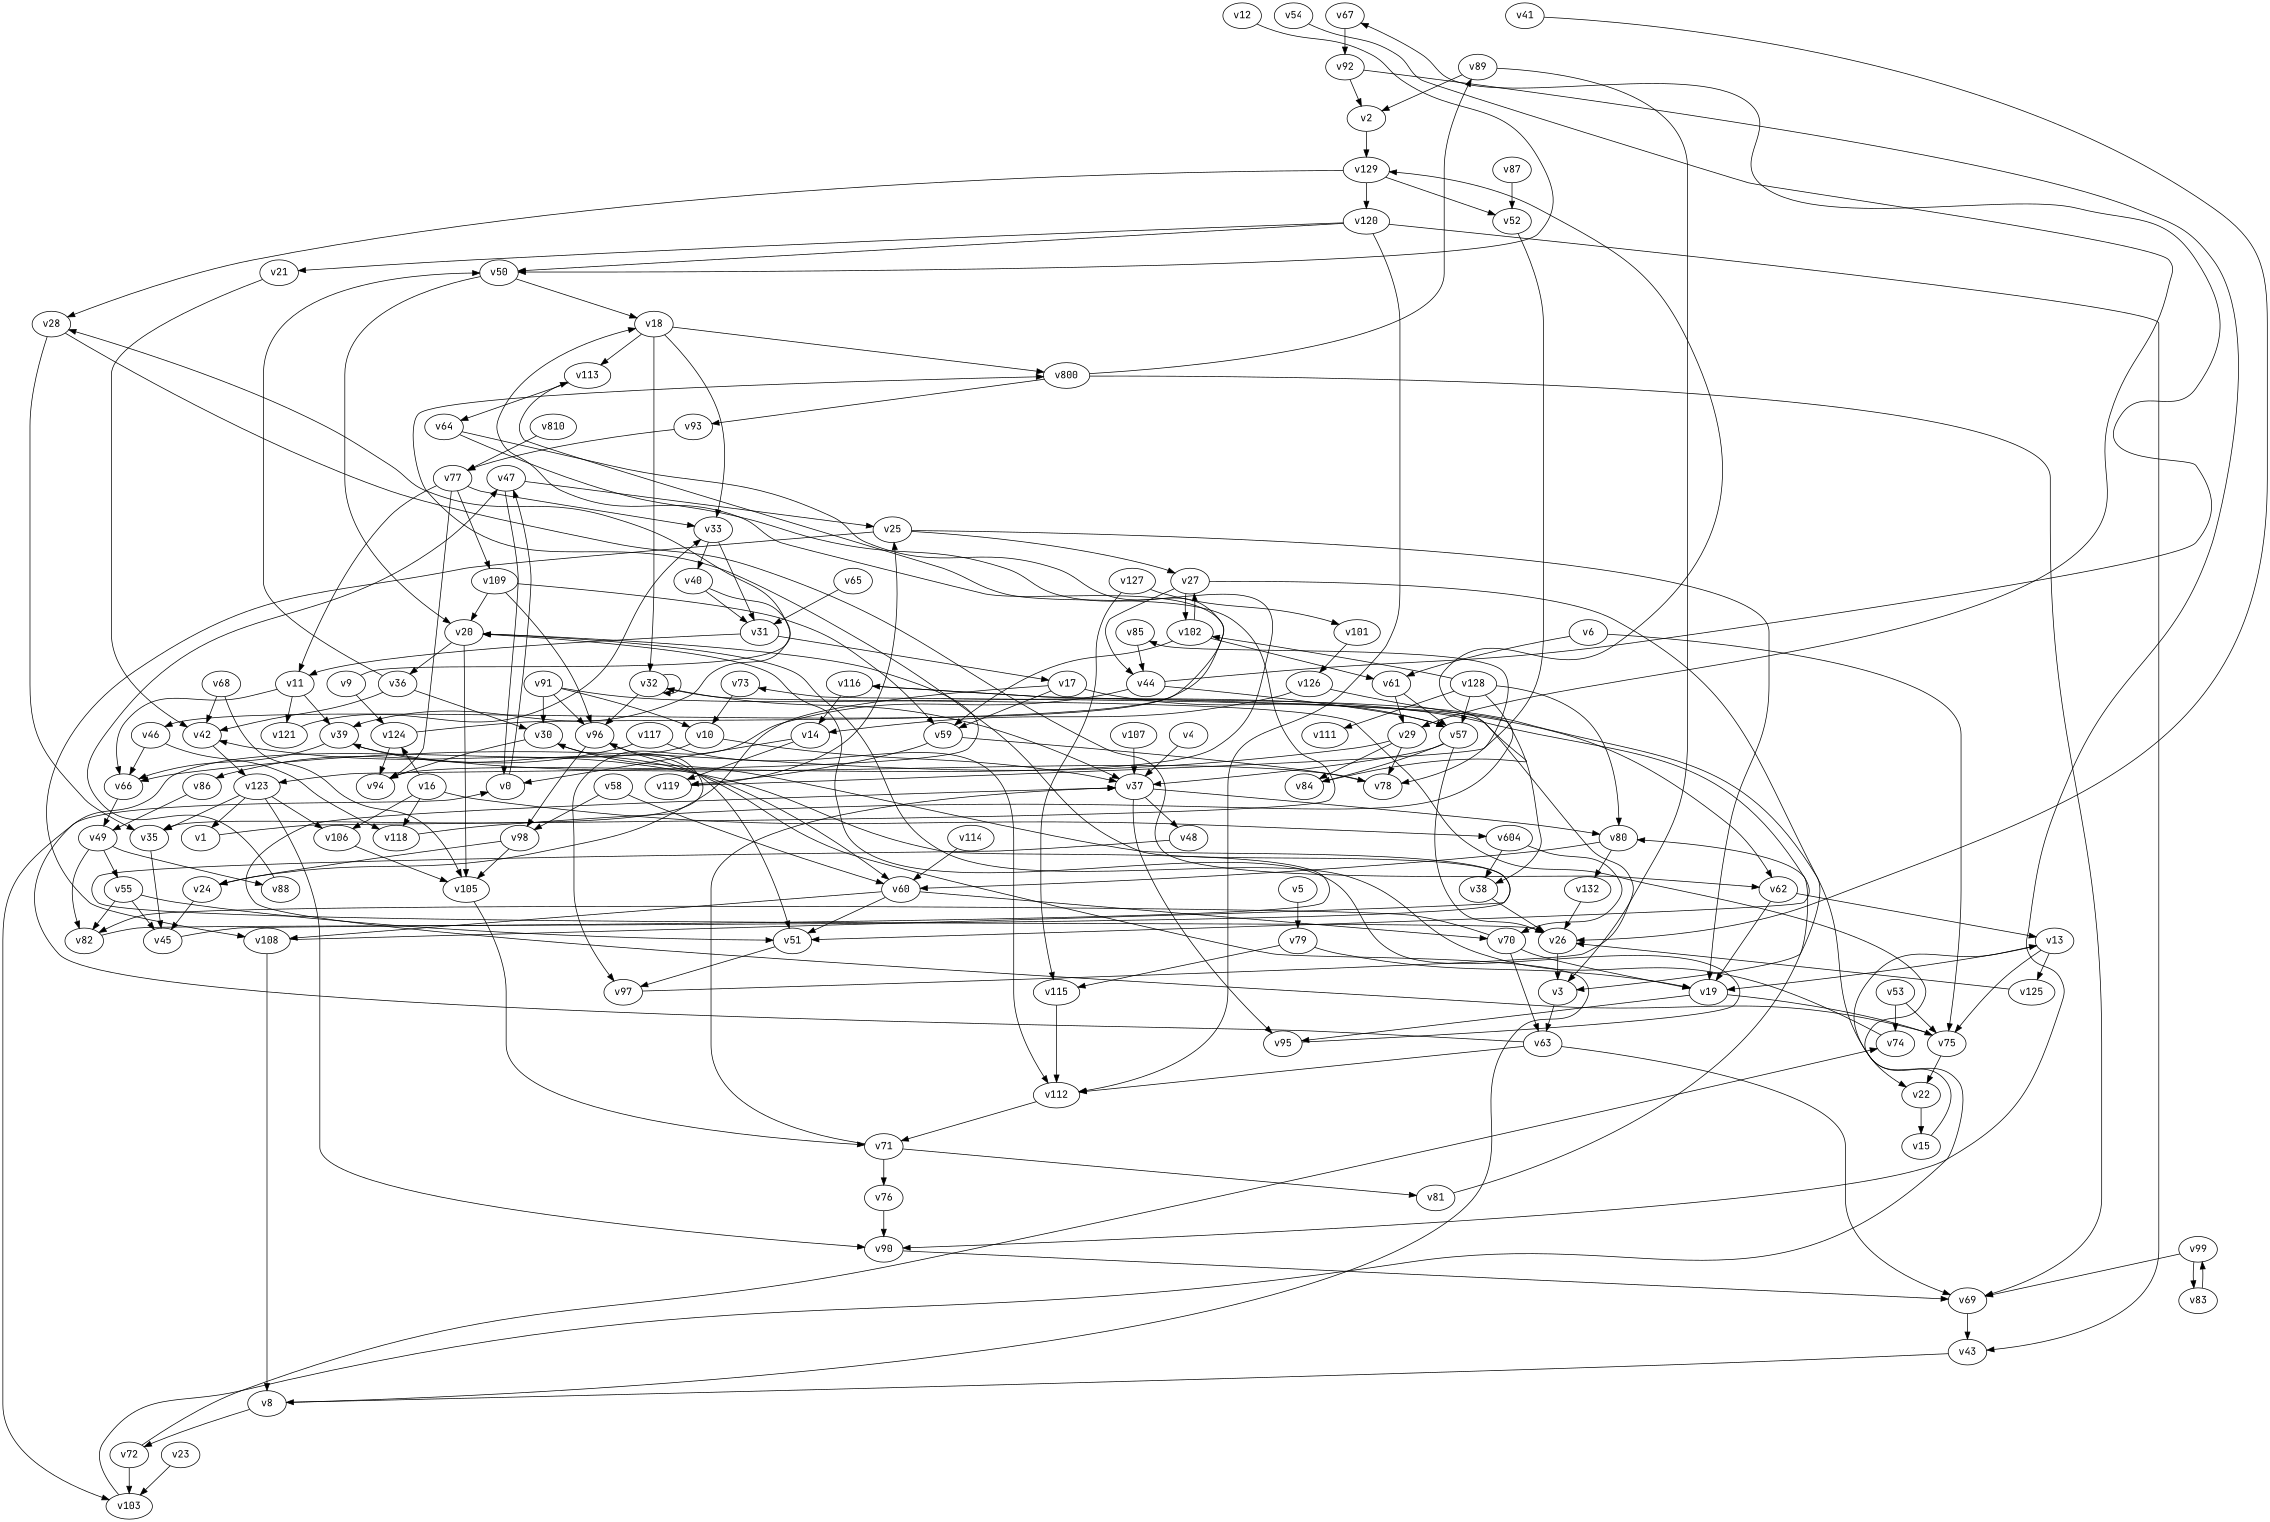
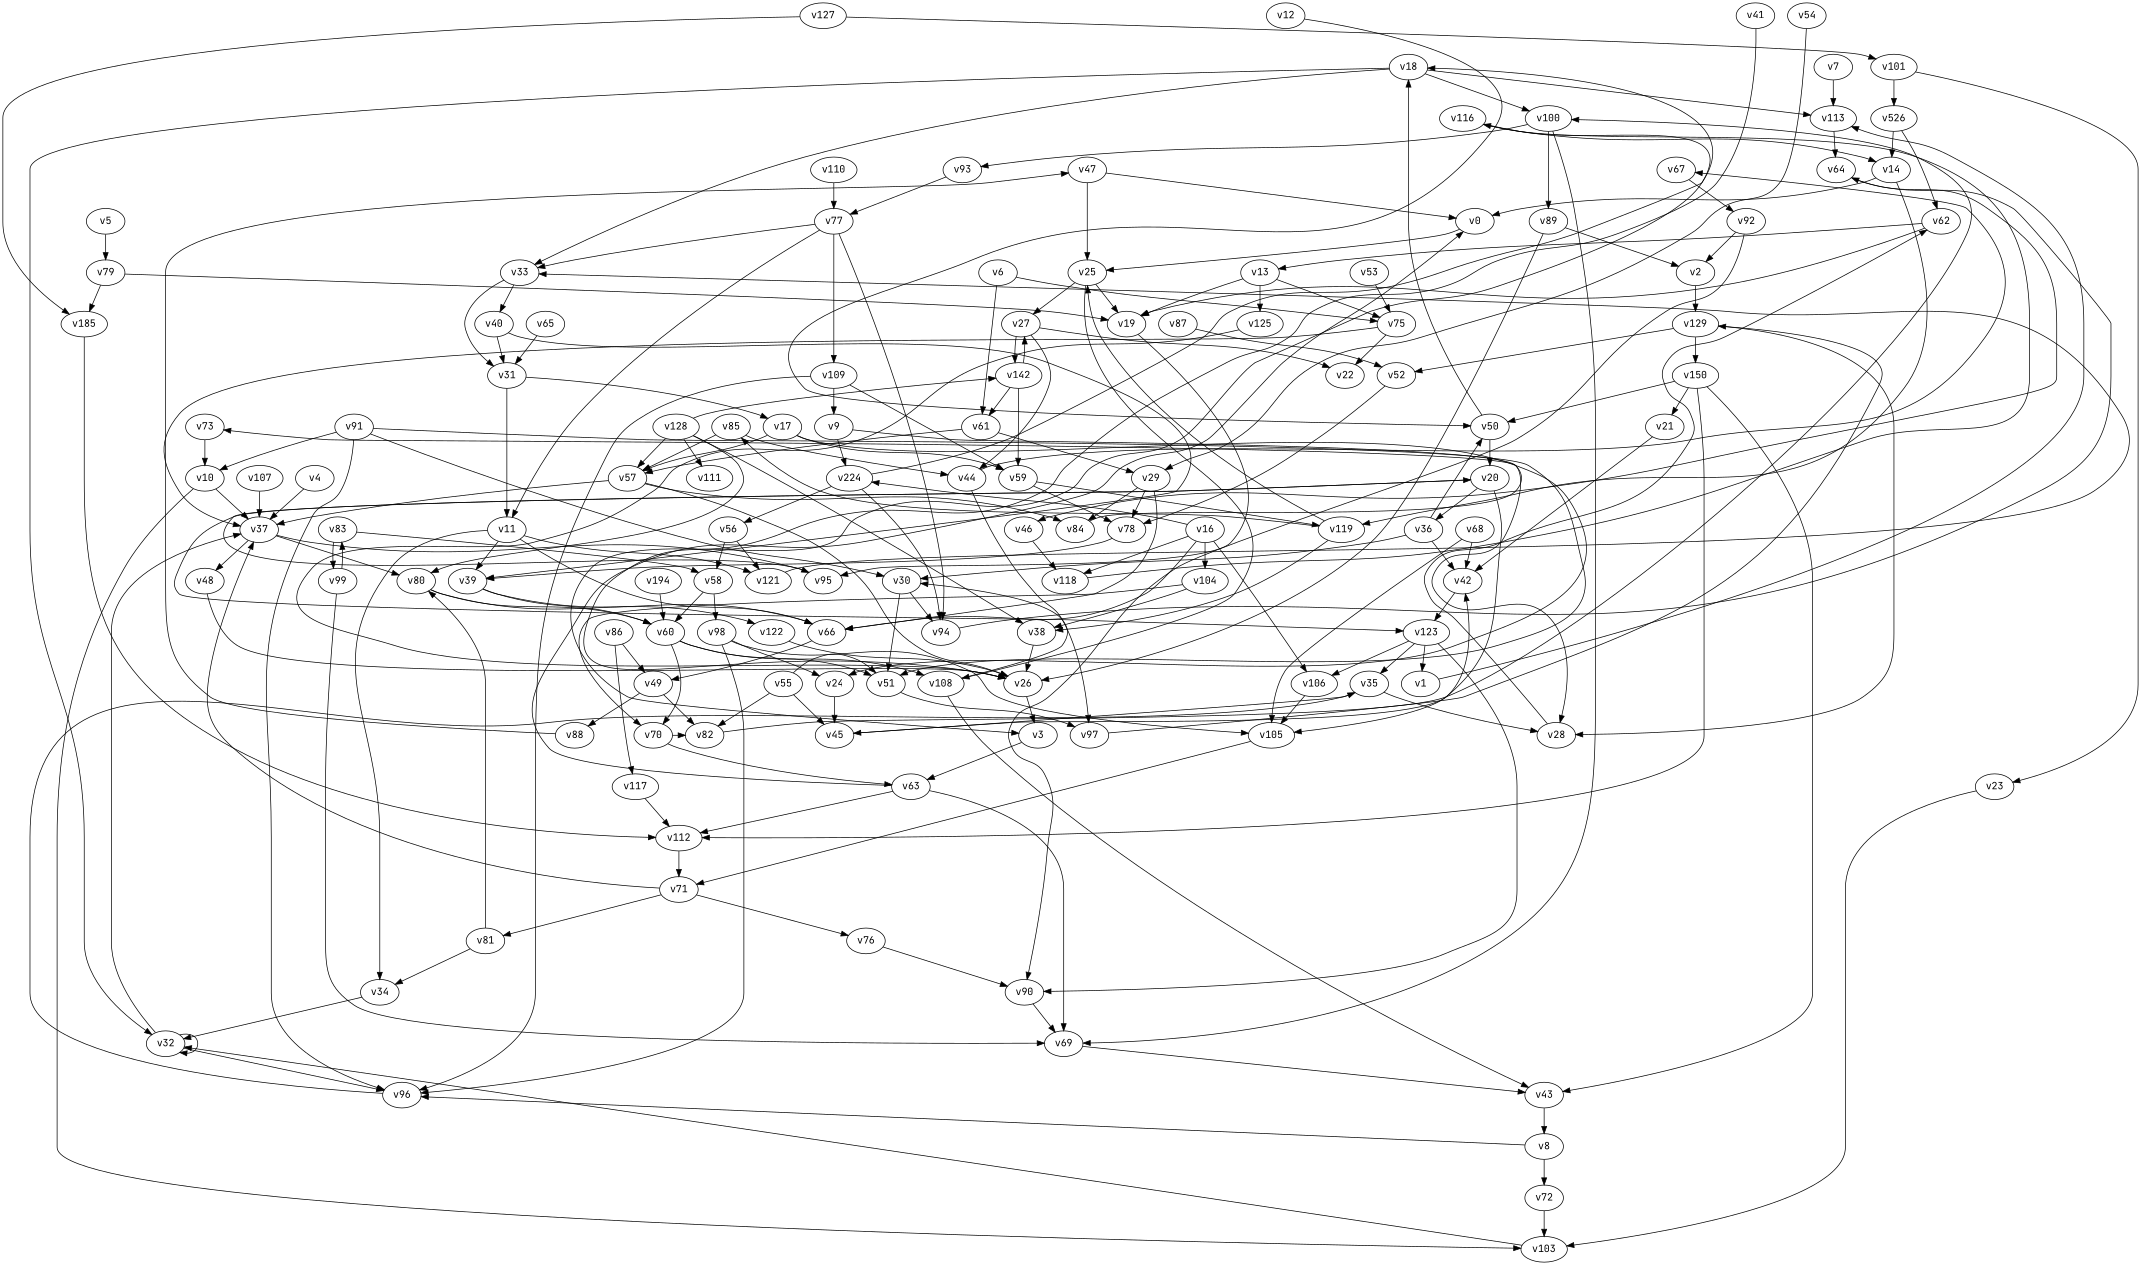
none -> (1833, 67)
(1366, 221) -> (1695, 376)
(1067, 376) -> (1548, 119)
none -> (2138, 383)
(553, 427) -> (834, 170)
(1688, 471) -> (1383, 529)
none -> (728, 530)
none -> (575, 553)
(30, 601) -> (1456, 715)
none -> (1209, 602)
(481, 604) -> (834, 401)
(528, 628) -> (1287, 253)
(1190, 633) -> (1019, 376)
(1262, 678) -> (1762, 594)
(1309, 684) -> (1894, 119)
(1247, 695) -> (683, 451)
(394, 735) -> (850, 478)
(139, 758) -> (1119, 605)
(428, 760) -> (624, 724)
(557, 783) -> (744, 989)
(971, 838) -> (658, 581)
(1509, 838) -> (1205, 581)
(109, 861) -> none
(1588, 890) -> (772, 633)
(1577, 965) -> none
none -> (380, 992)
(1057, 992) -> (84, 324)
(1807, 1005) -> none
(1895, 1044) -> none
(1921, 1147) -> none
(267, 1169) -> (1215, 917)
